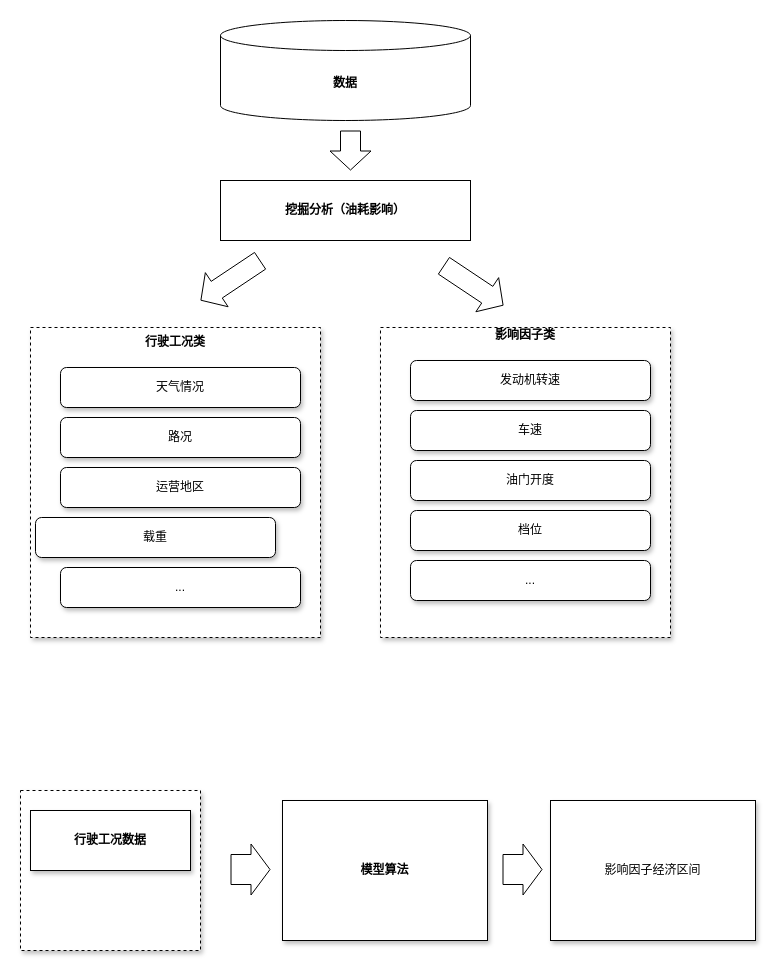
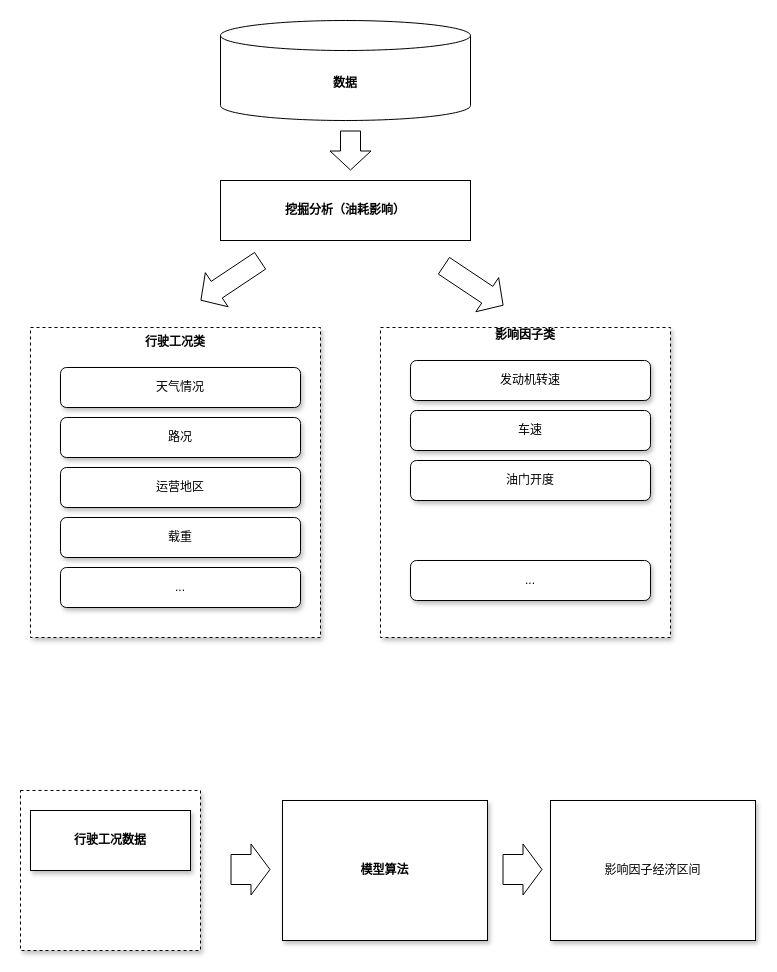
(531, 531) -> none
(156, 538) -> (181, 538)
